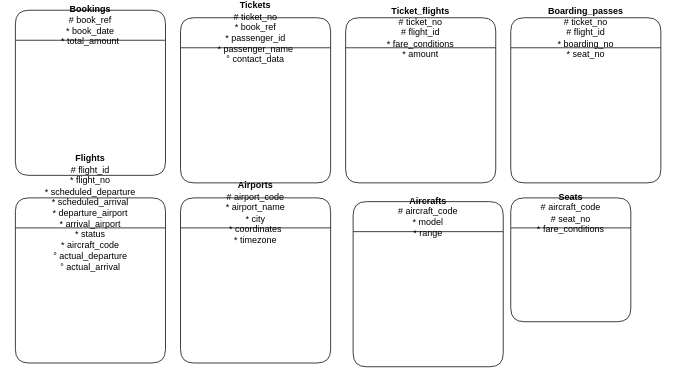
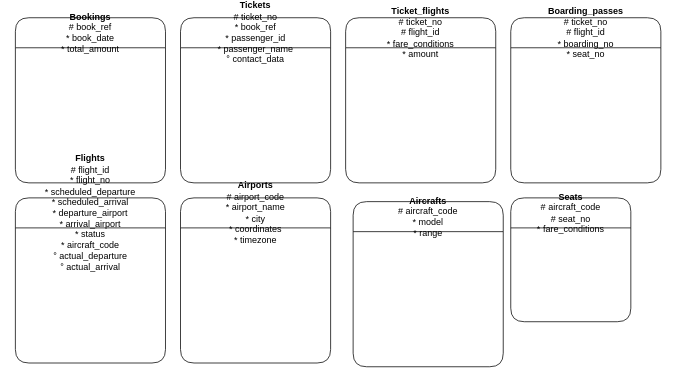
(90, 93) -> (90, 100)
